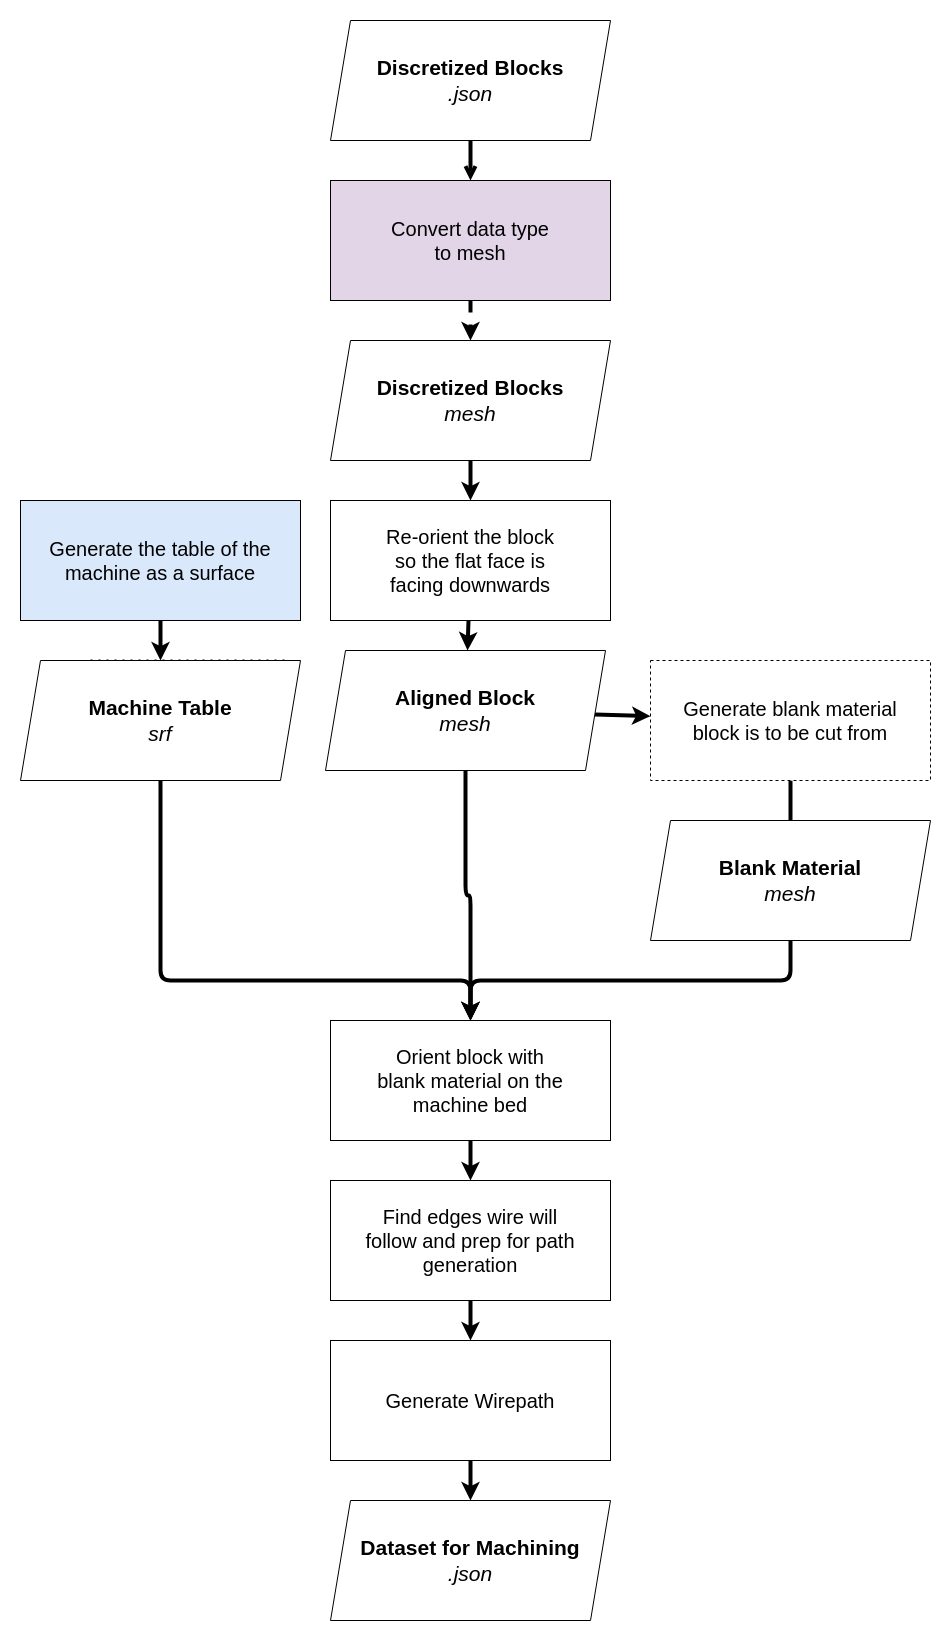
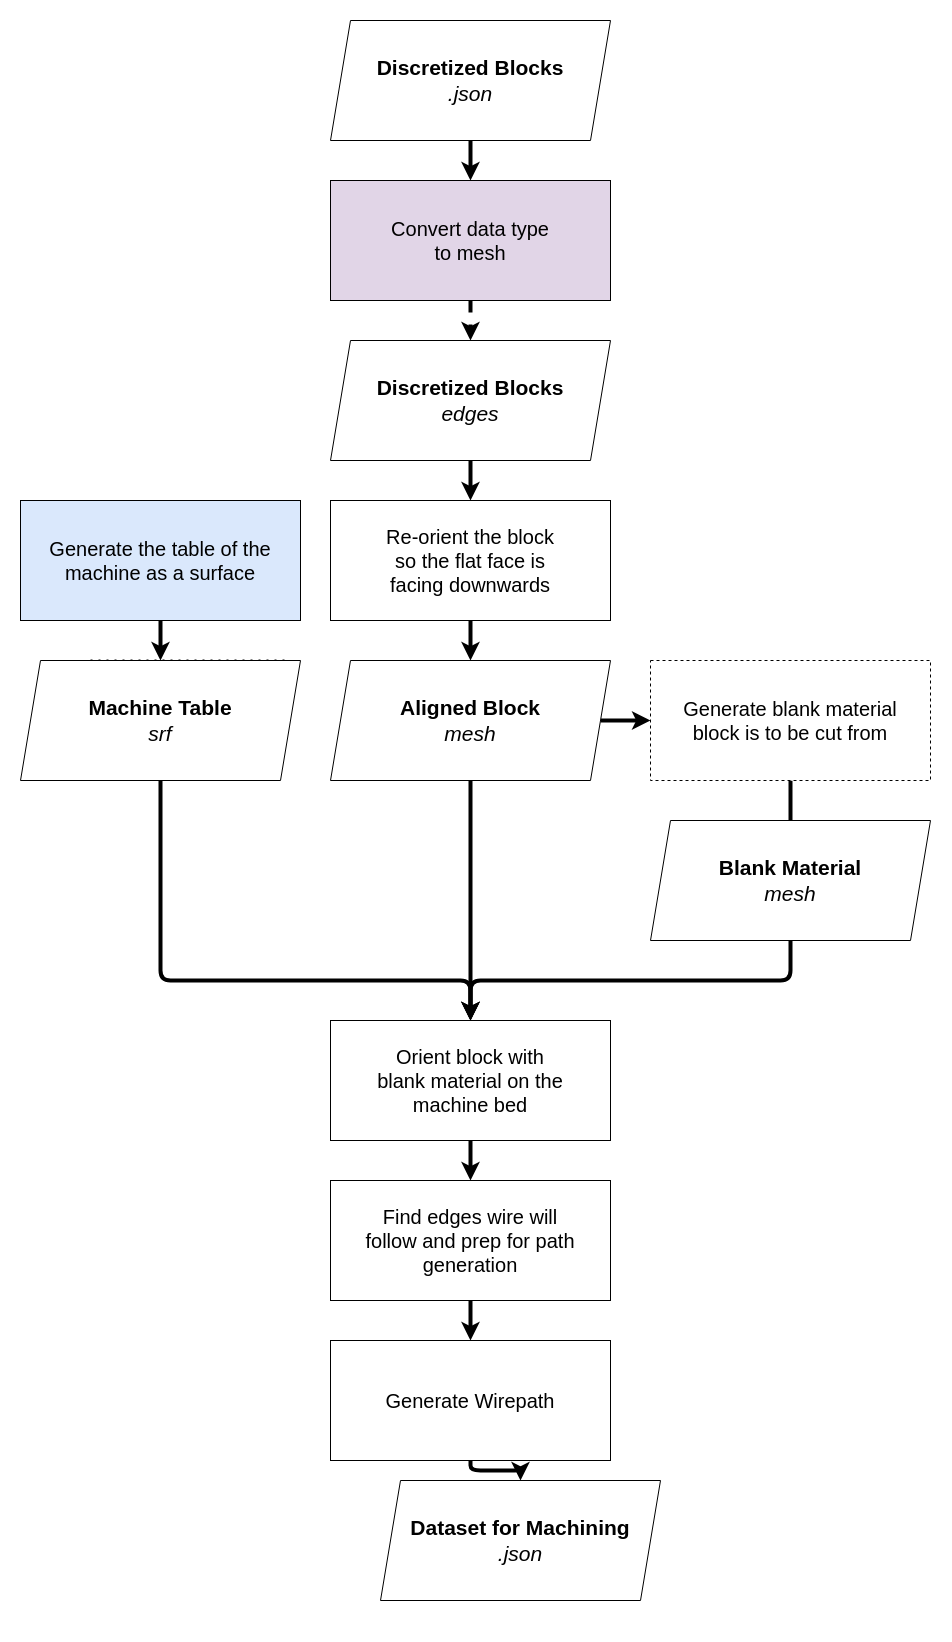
(471, 166) -> (471, 166)
(471, 401) -> (471, 401)
(466, 711) -> (471, 721)
(471, 1561) -> (521, 1541)
